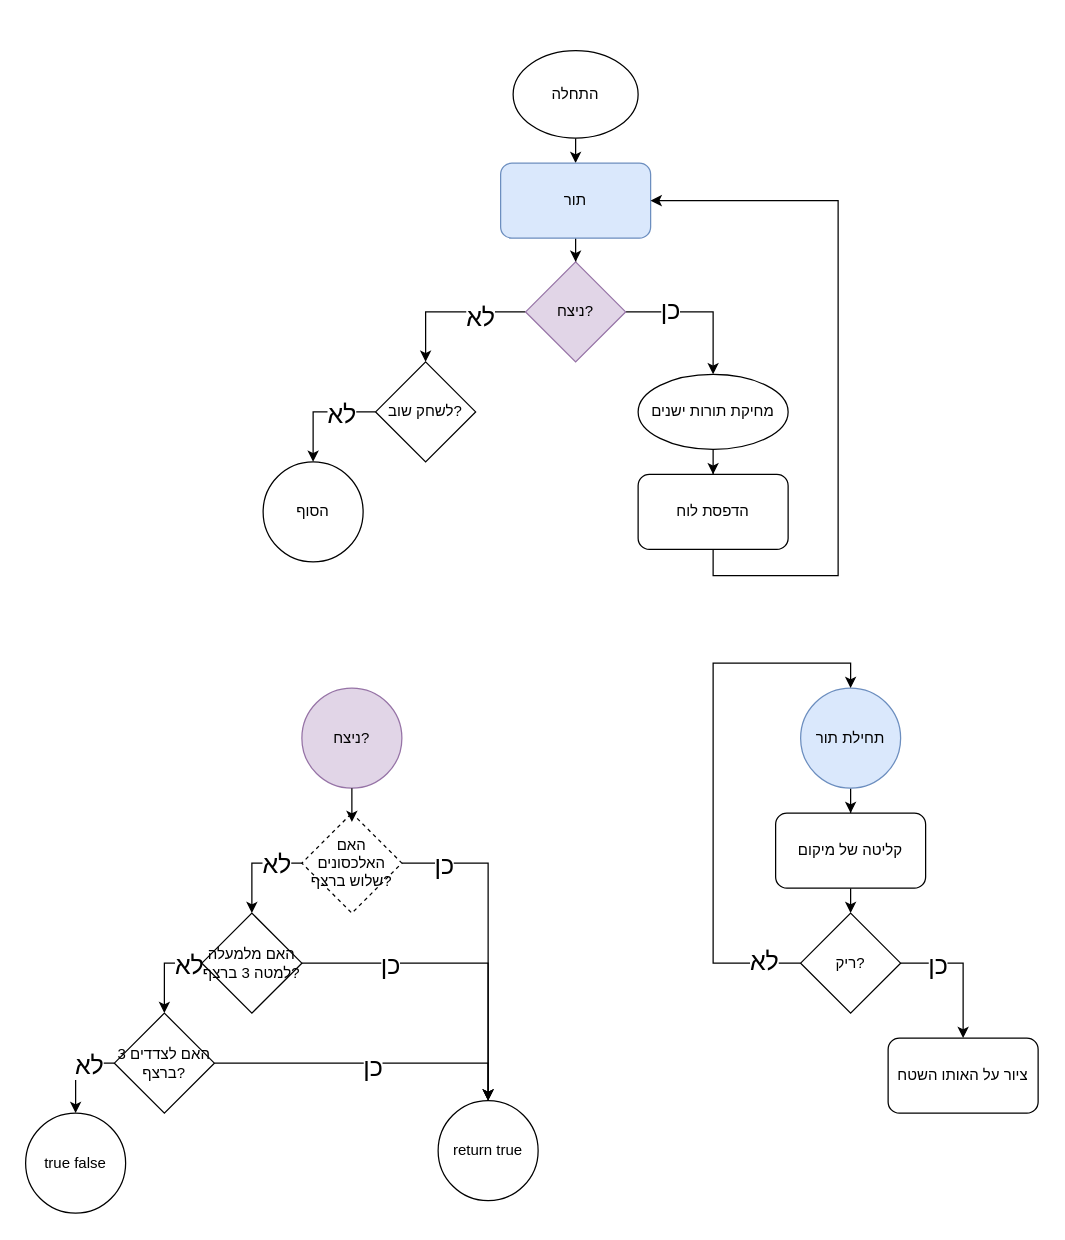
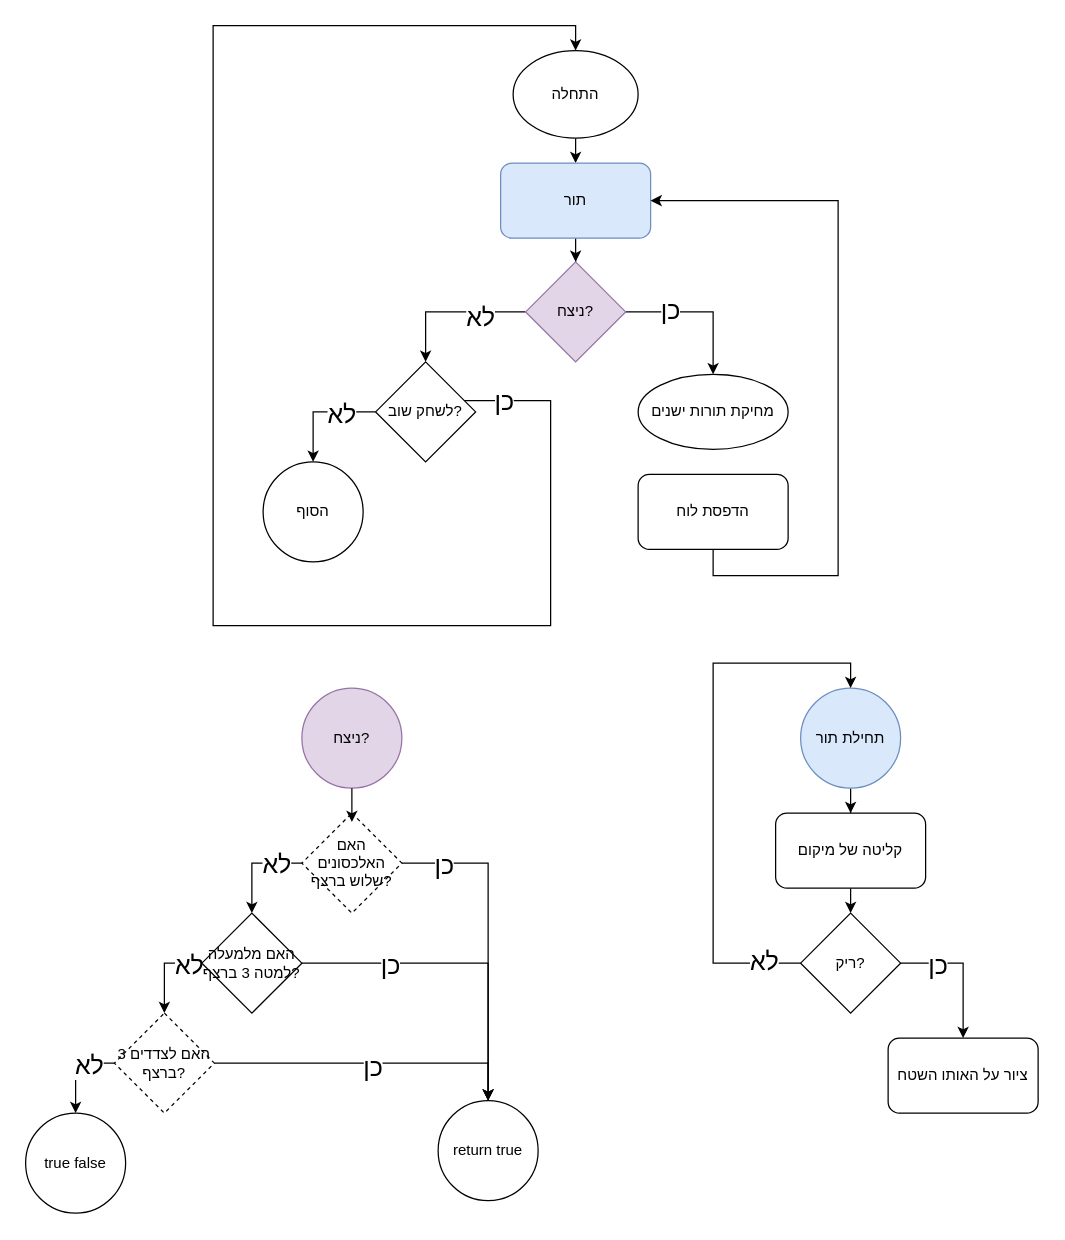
none -> (213, 461)
(713, 466) -> none
(164, 1063) -> (164, 1063)
